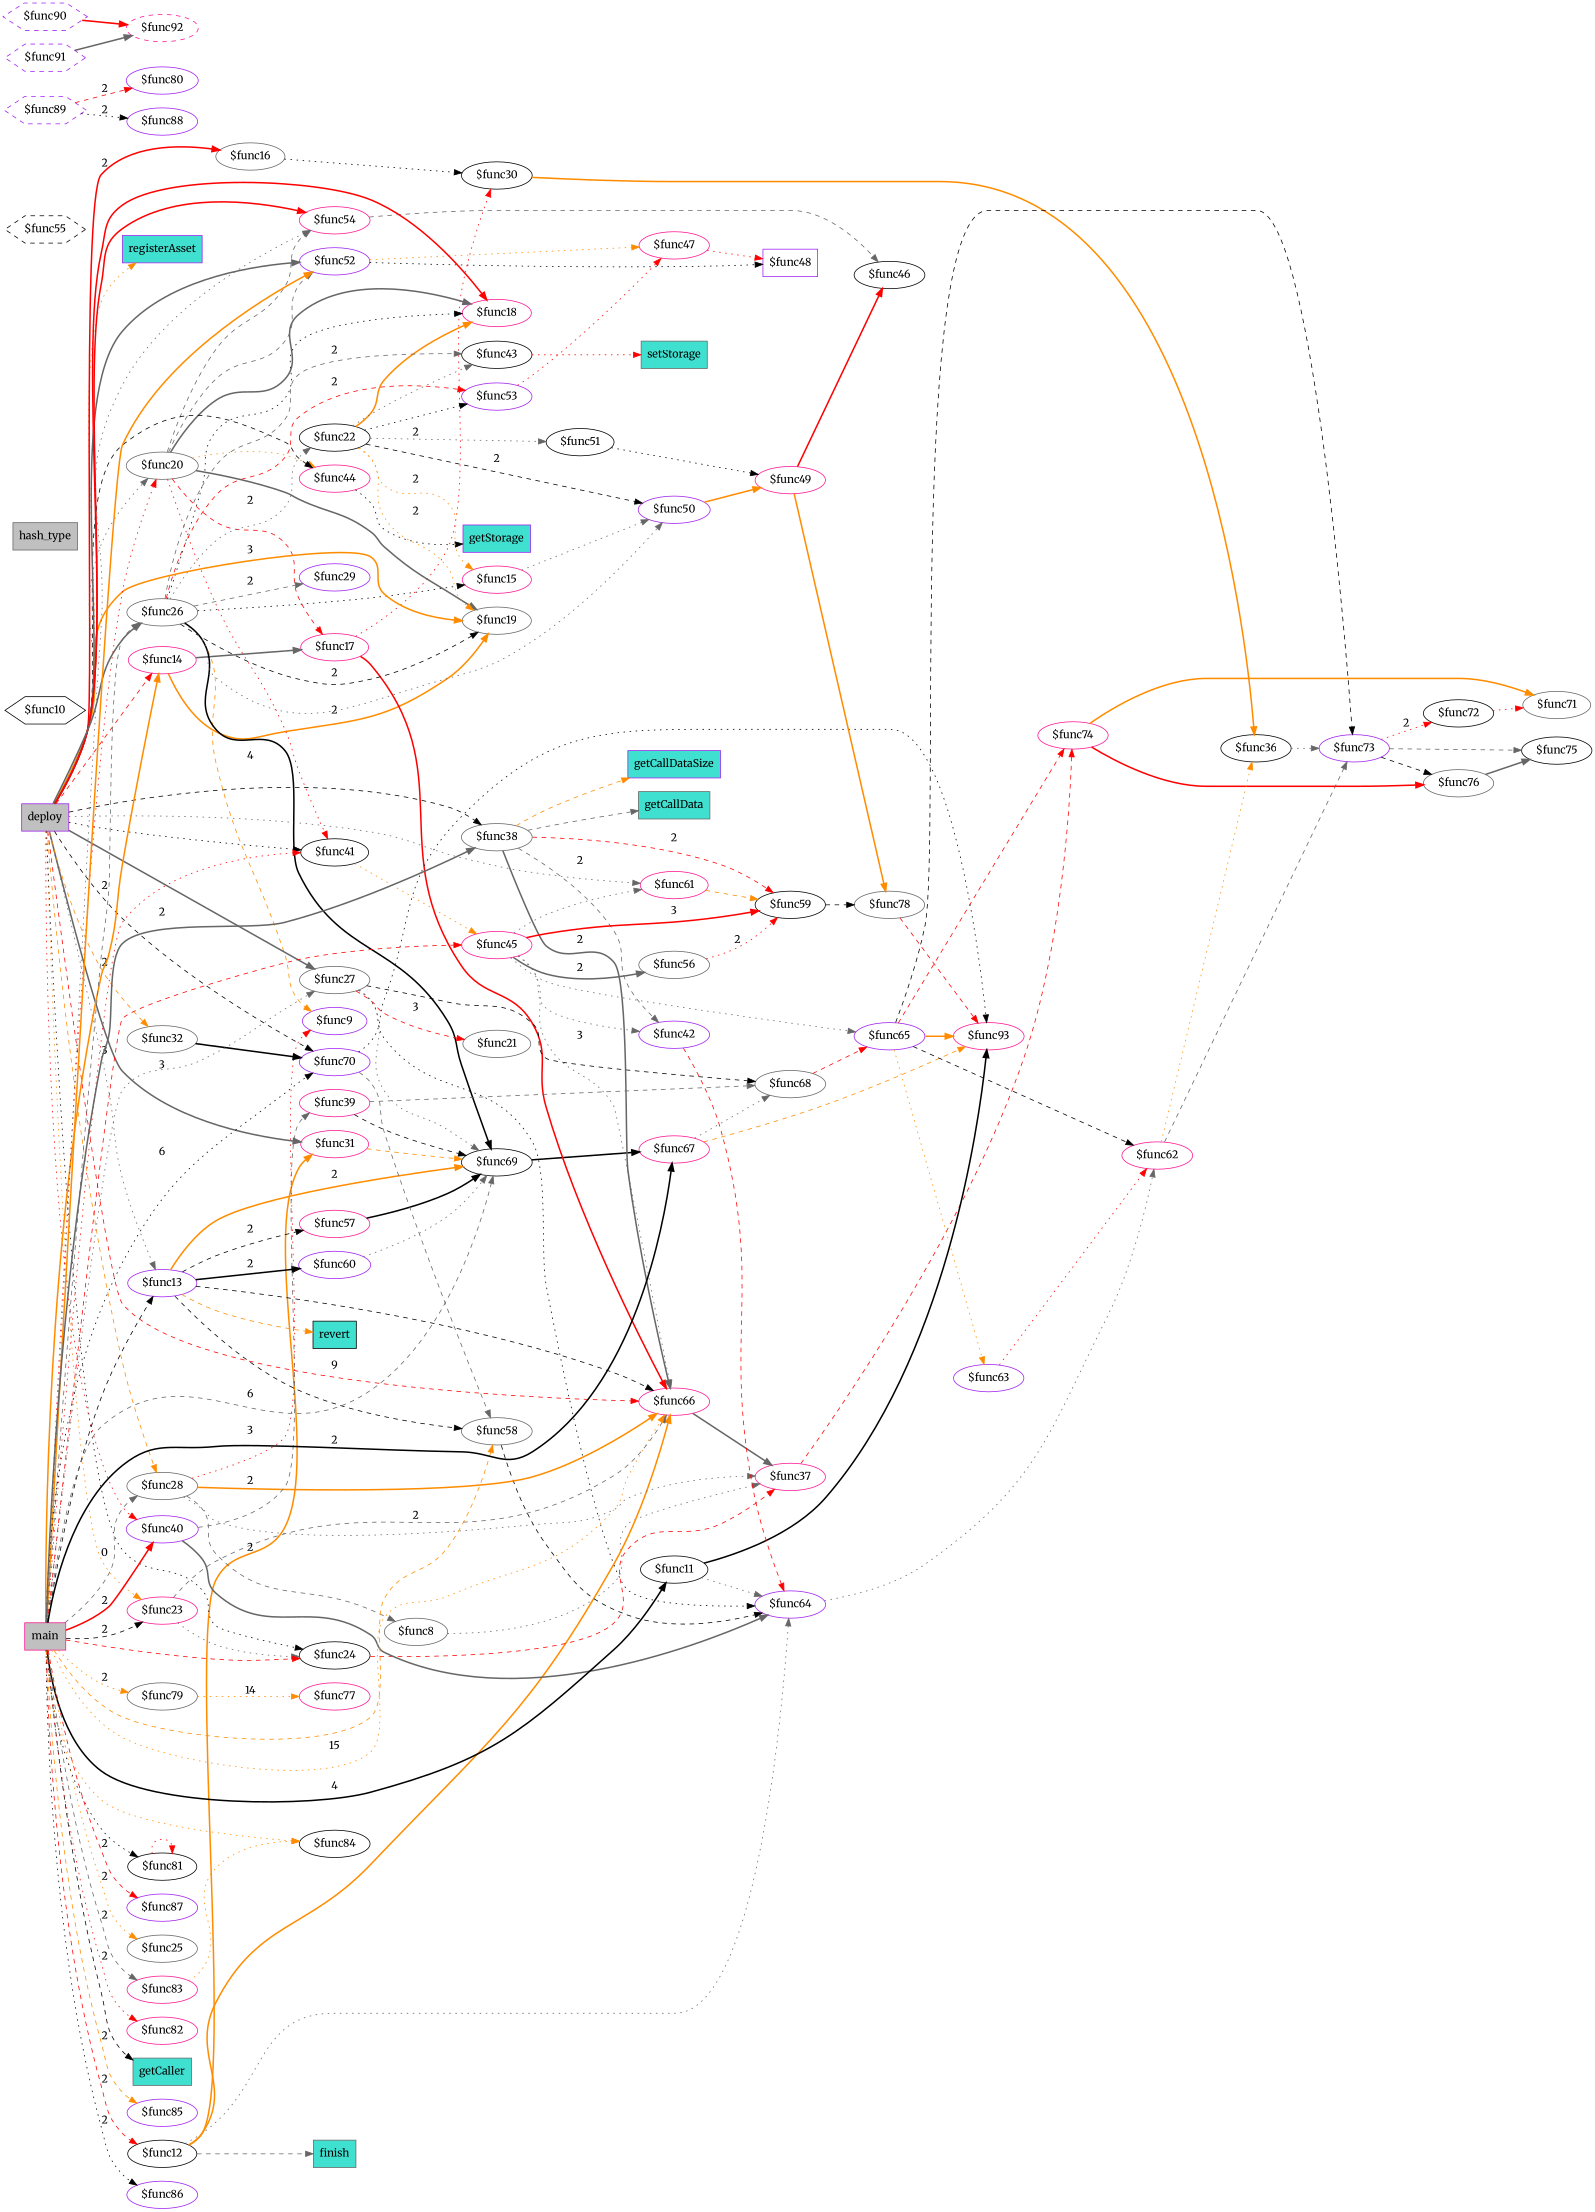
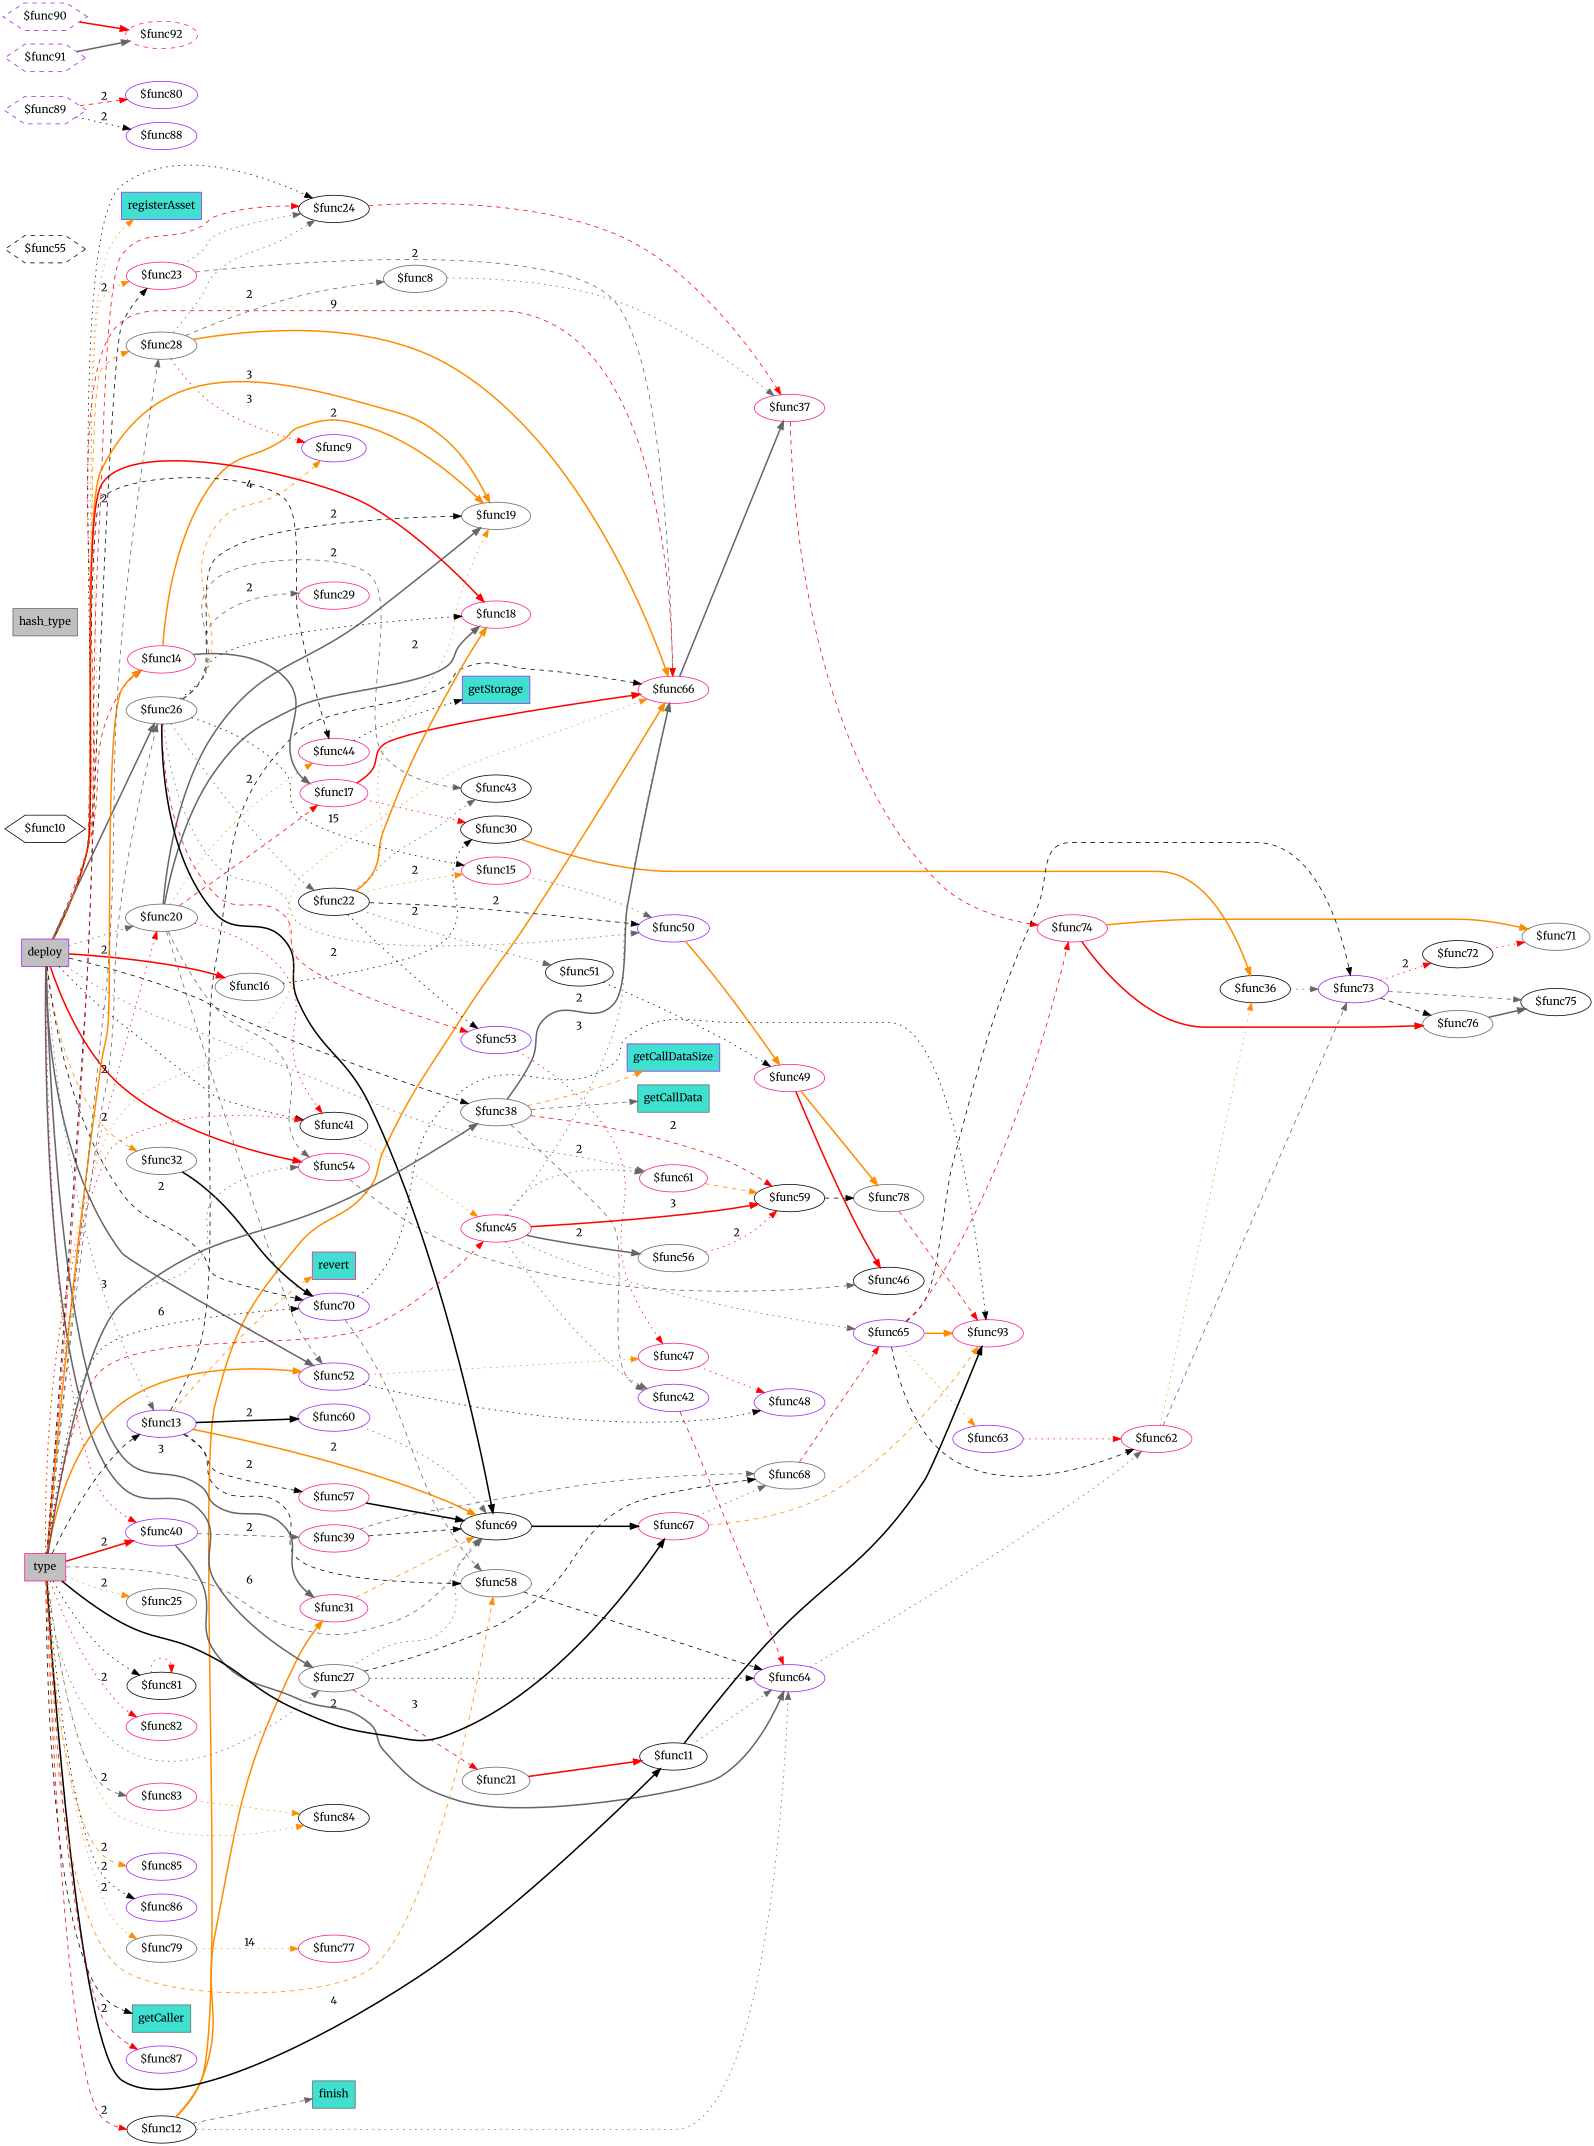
(790, 263) -> (790, 1402)
(674, 355) -> none
(335, 577) -> (334, 596)
(335, 1335) -> (334, 1266)
(465, 1530) -> (228, 263)
(105, 1553) -> (105, 288)
(45, 1636) -> (45, 1567)
none -> (581, 1769)
